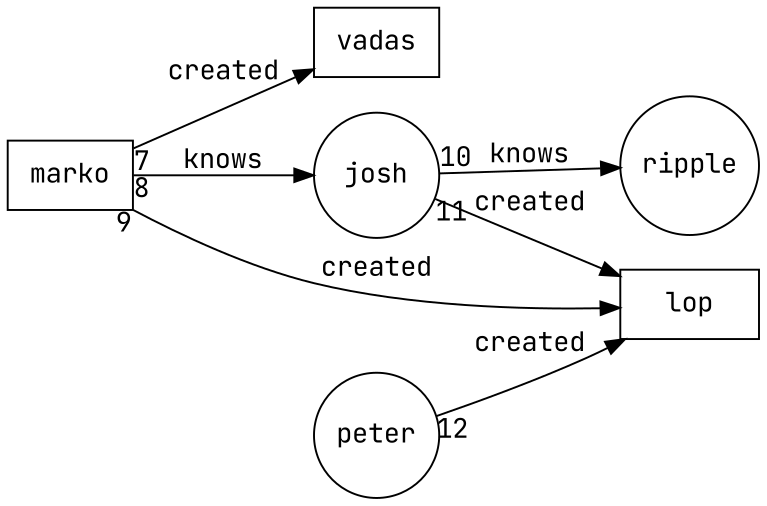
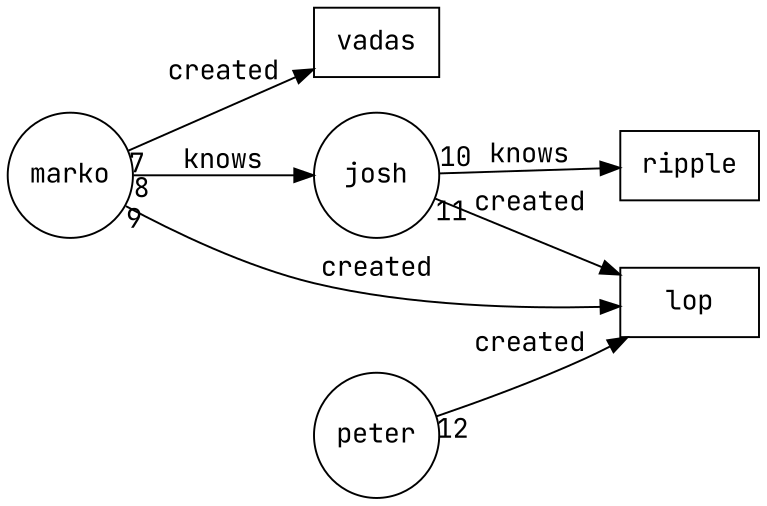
(690, 166) -> (690, 166)
(70, 175) -> (70, 175)
